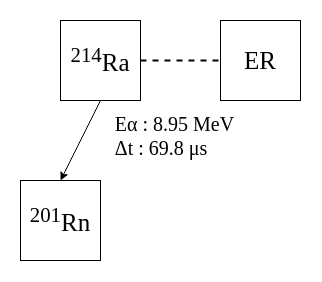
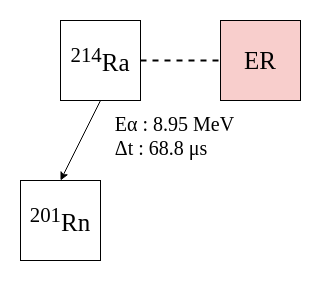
(261, 61) -> (261, 61)
(175, 136) -> (175, 136)
